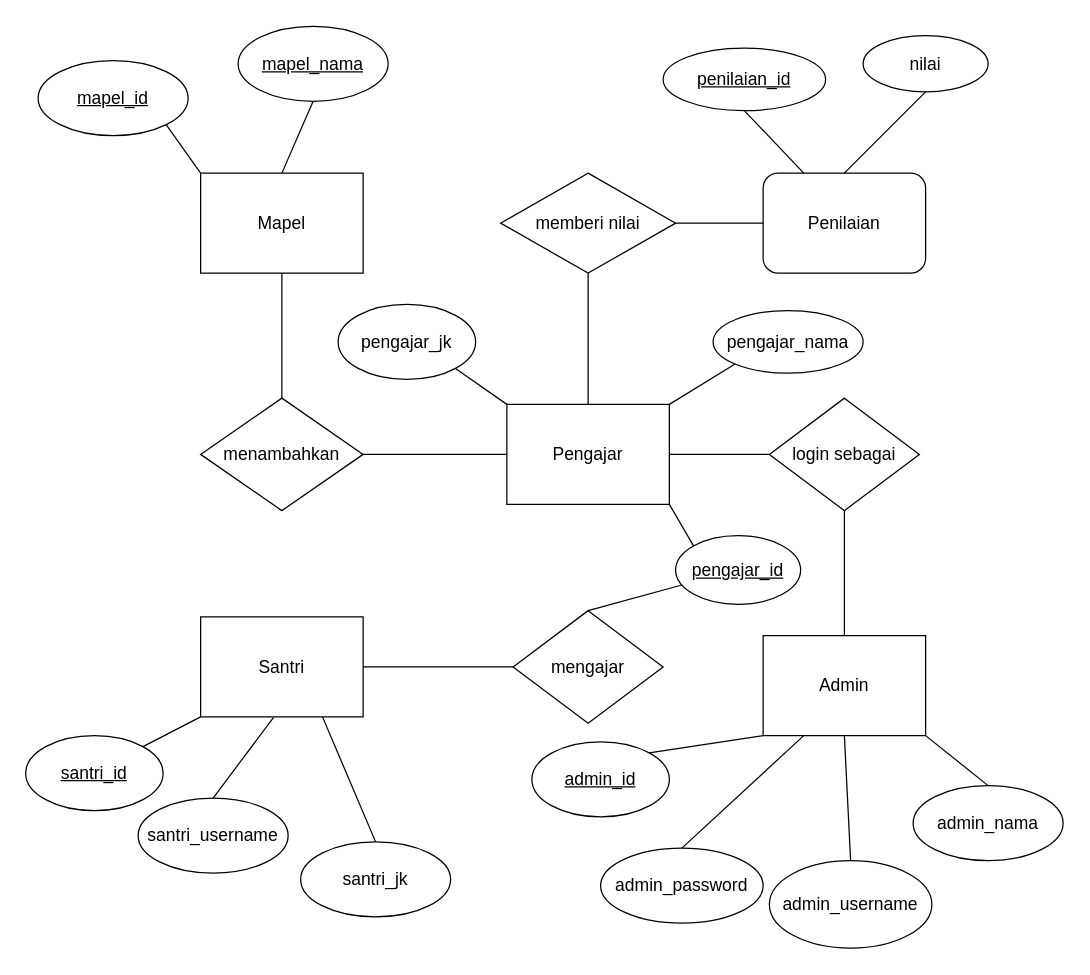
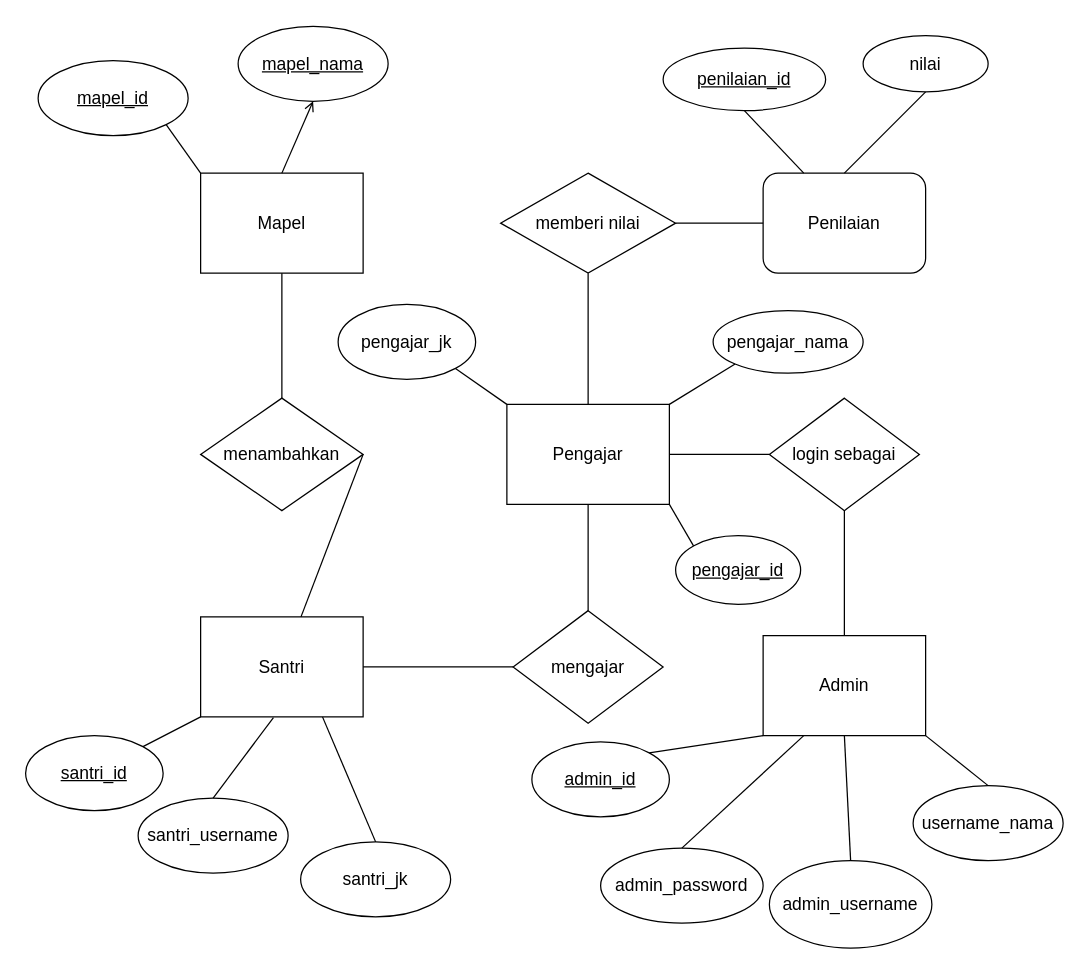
(311, 106) -> (311, 107)
(434, 454) -> (332, 535)
(635, 598) -> (588, 558)
(988, 823) -> (988, 823)
